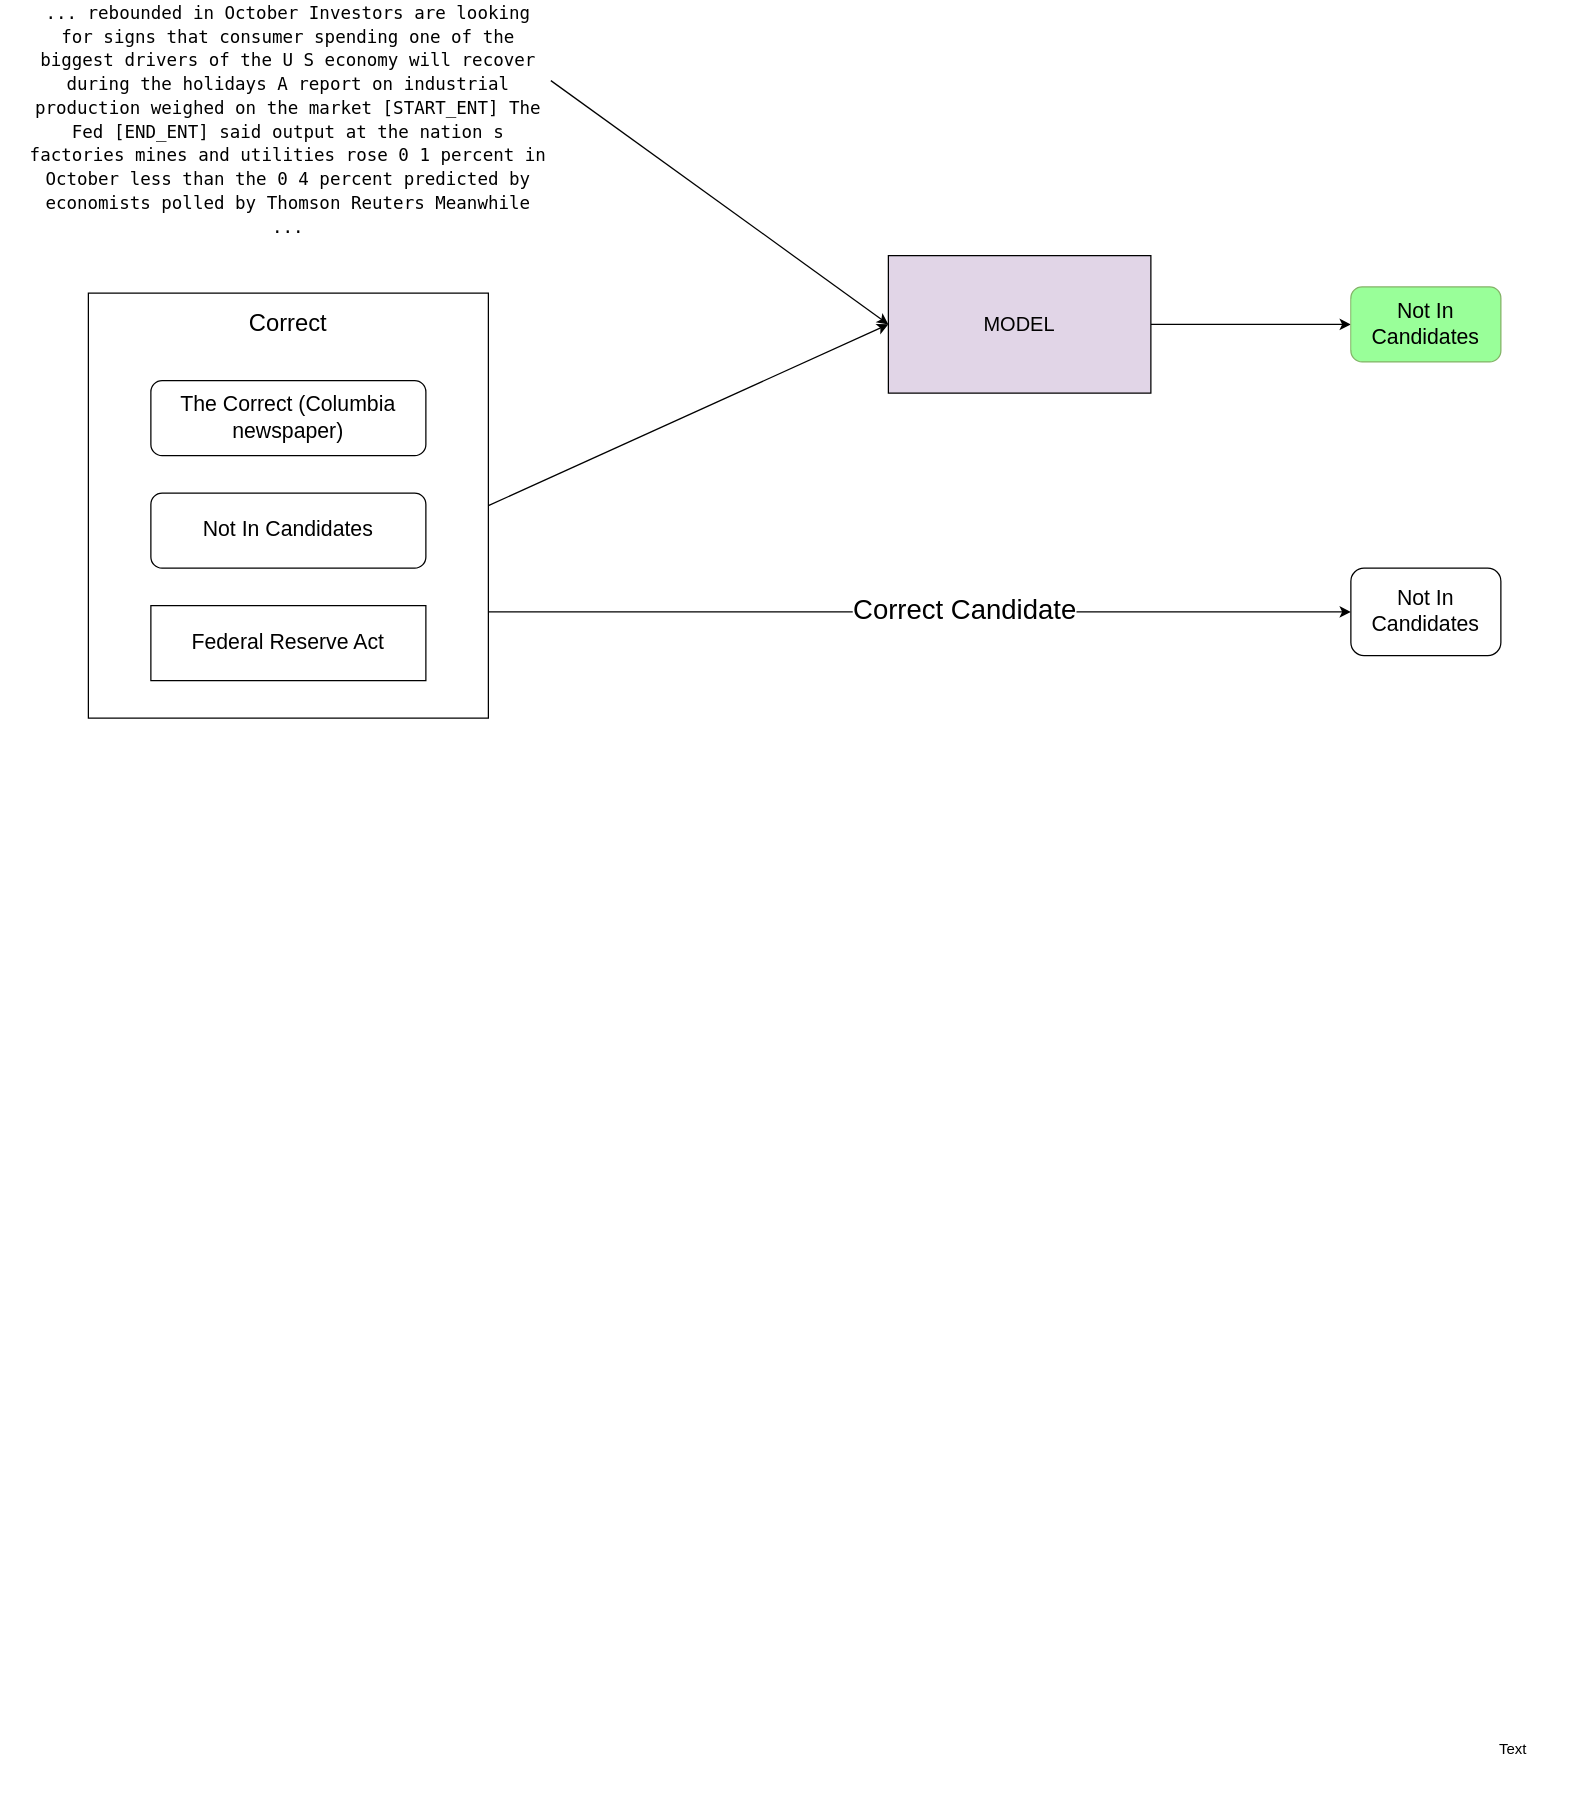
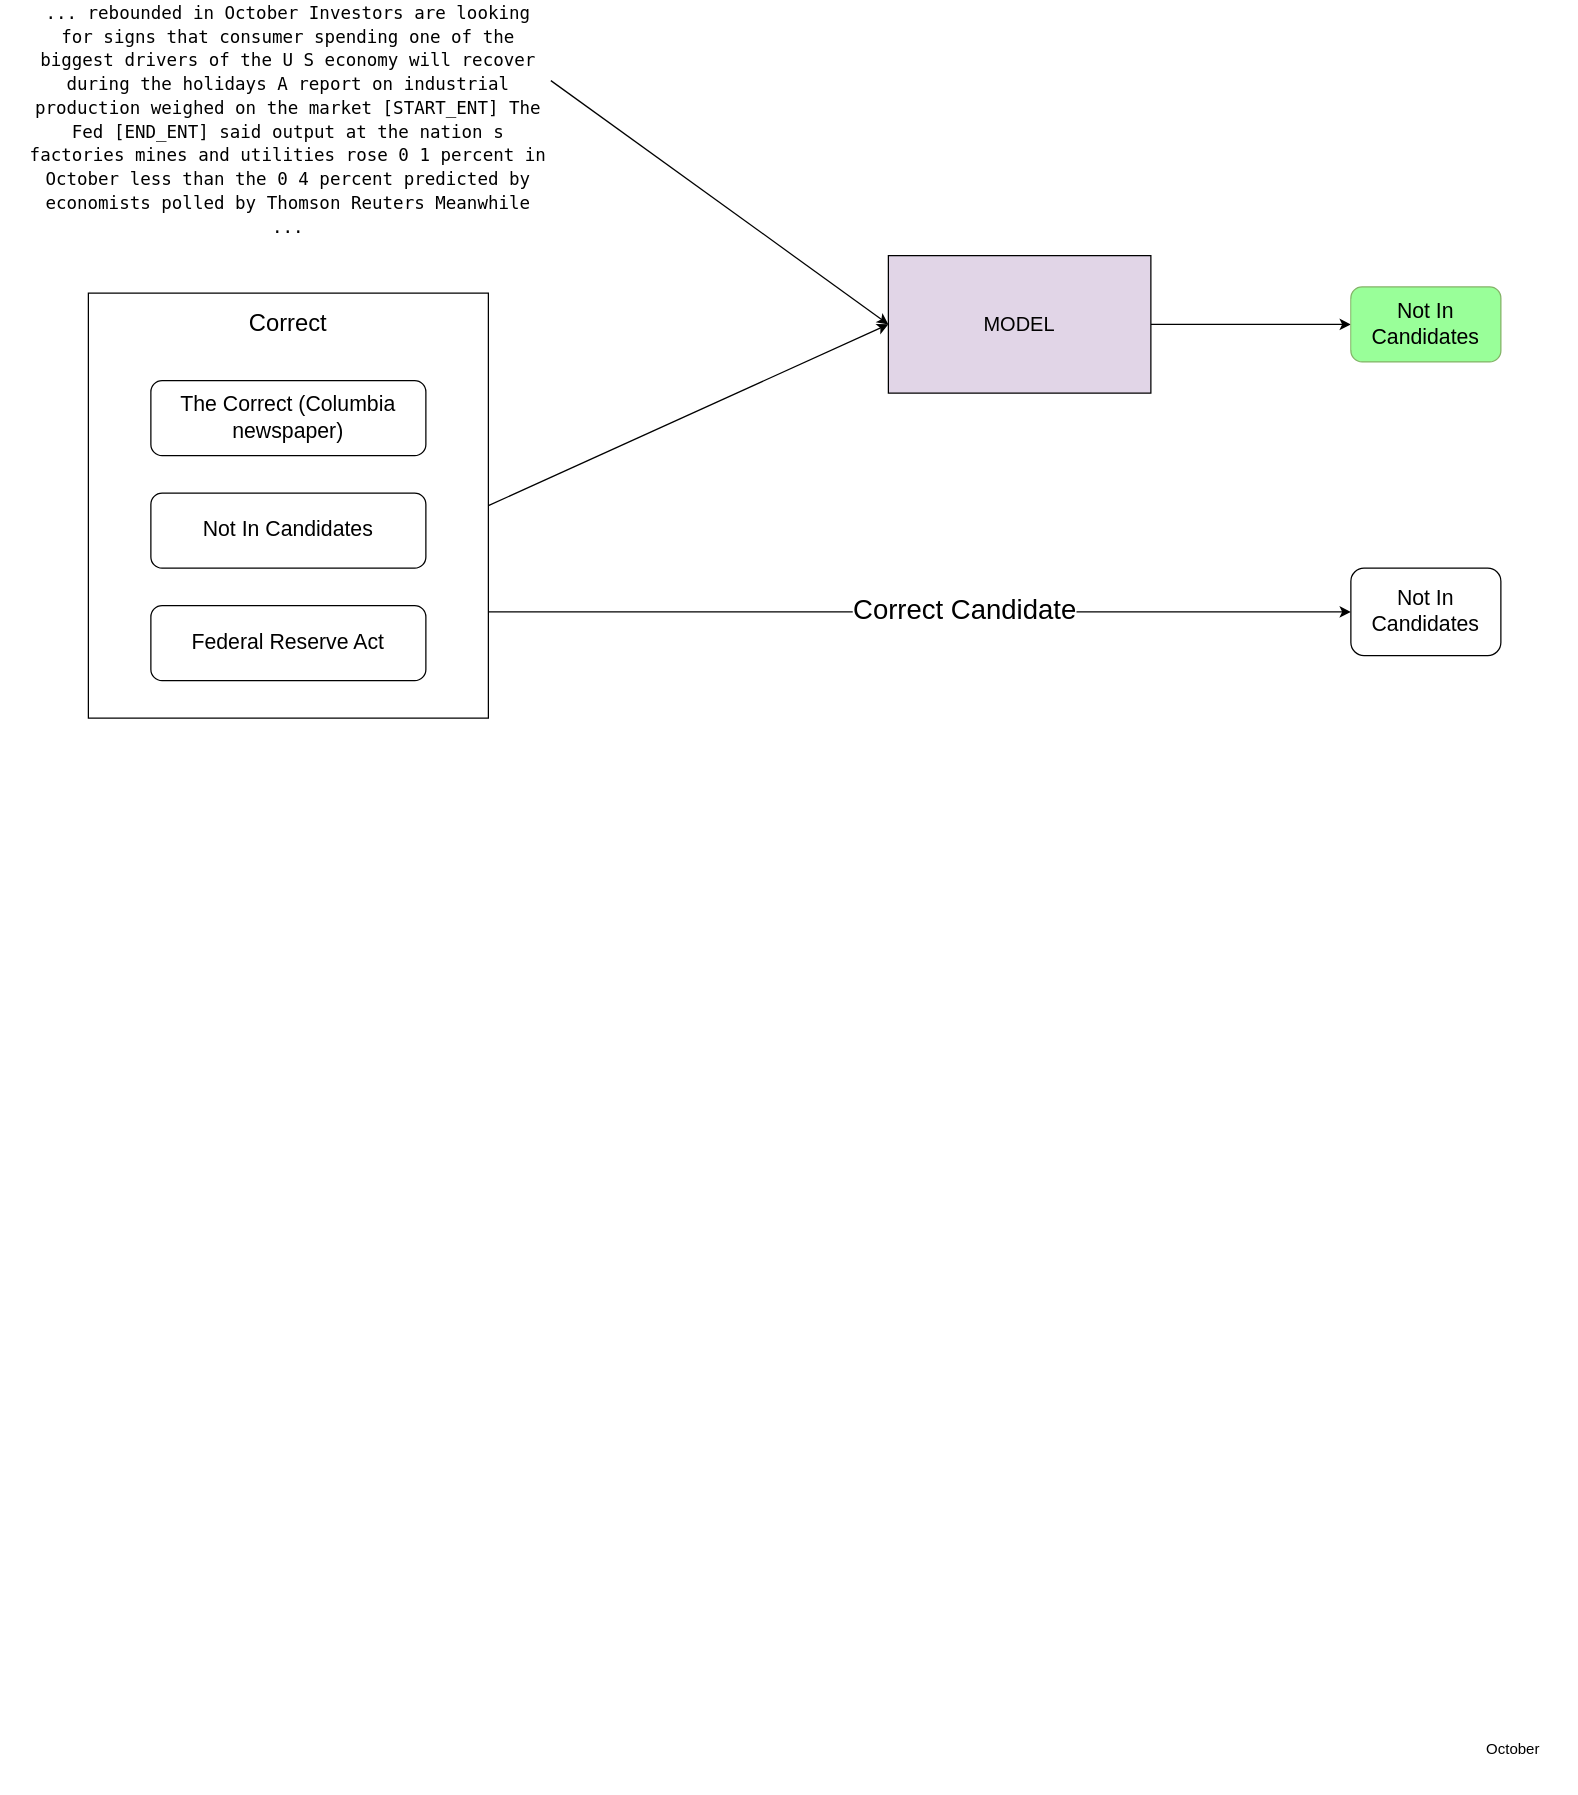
(288, 643) -> (288, 643)
(1513, 1749) -> (1513, 1749)
